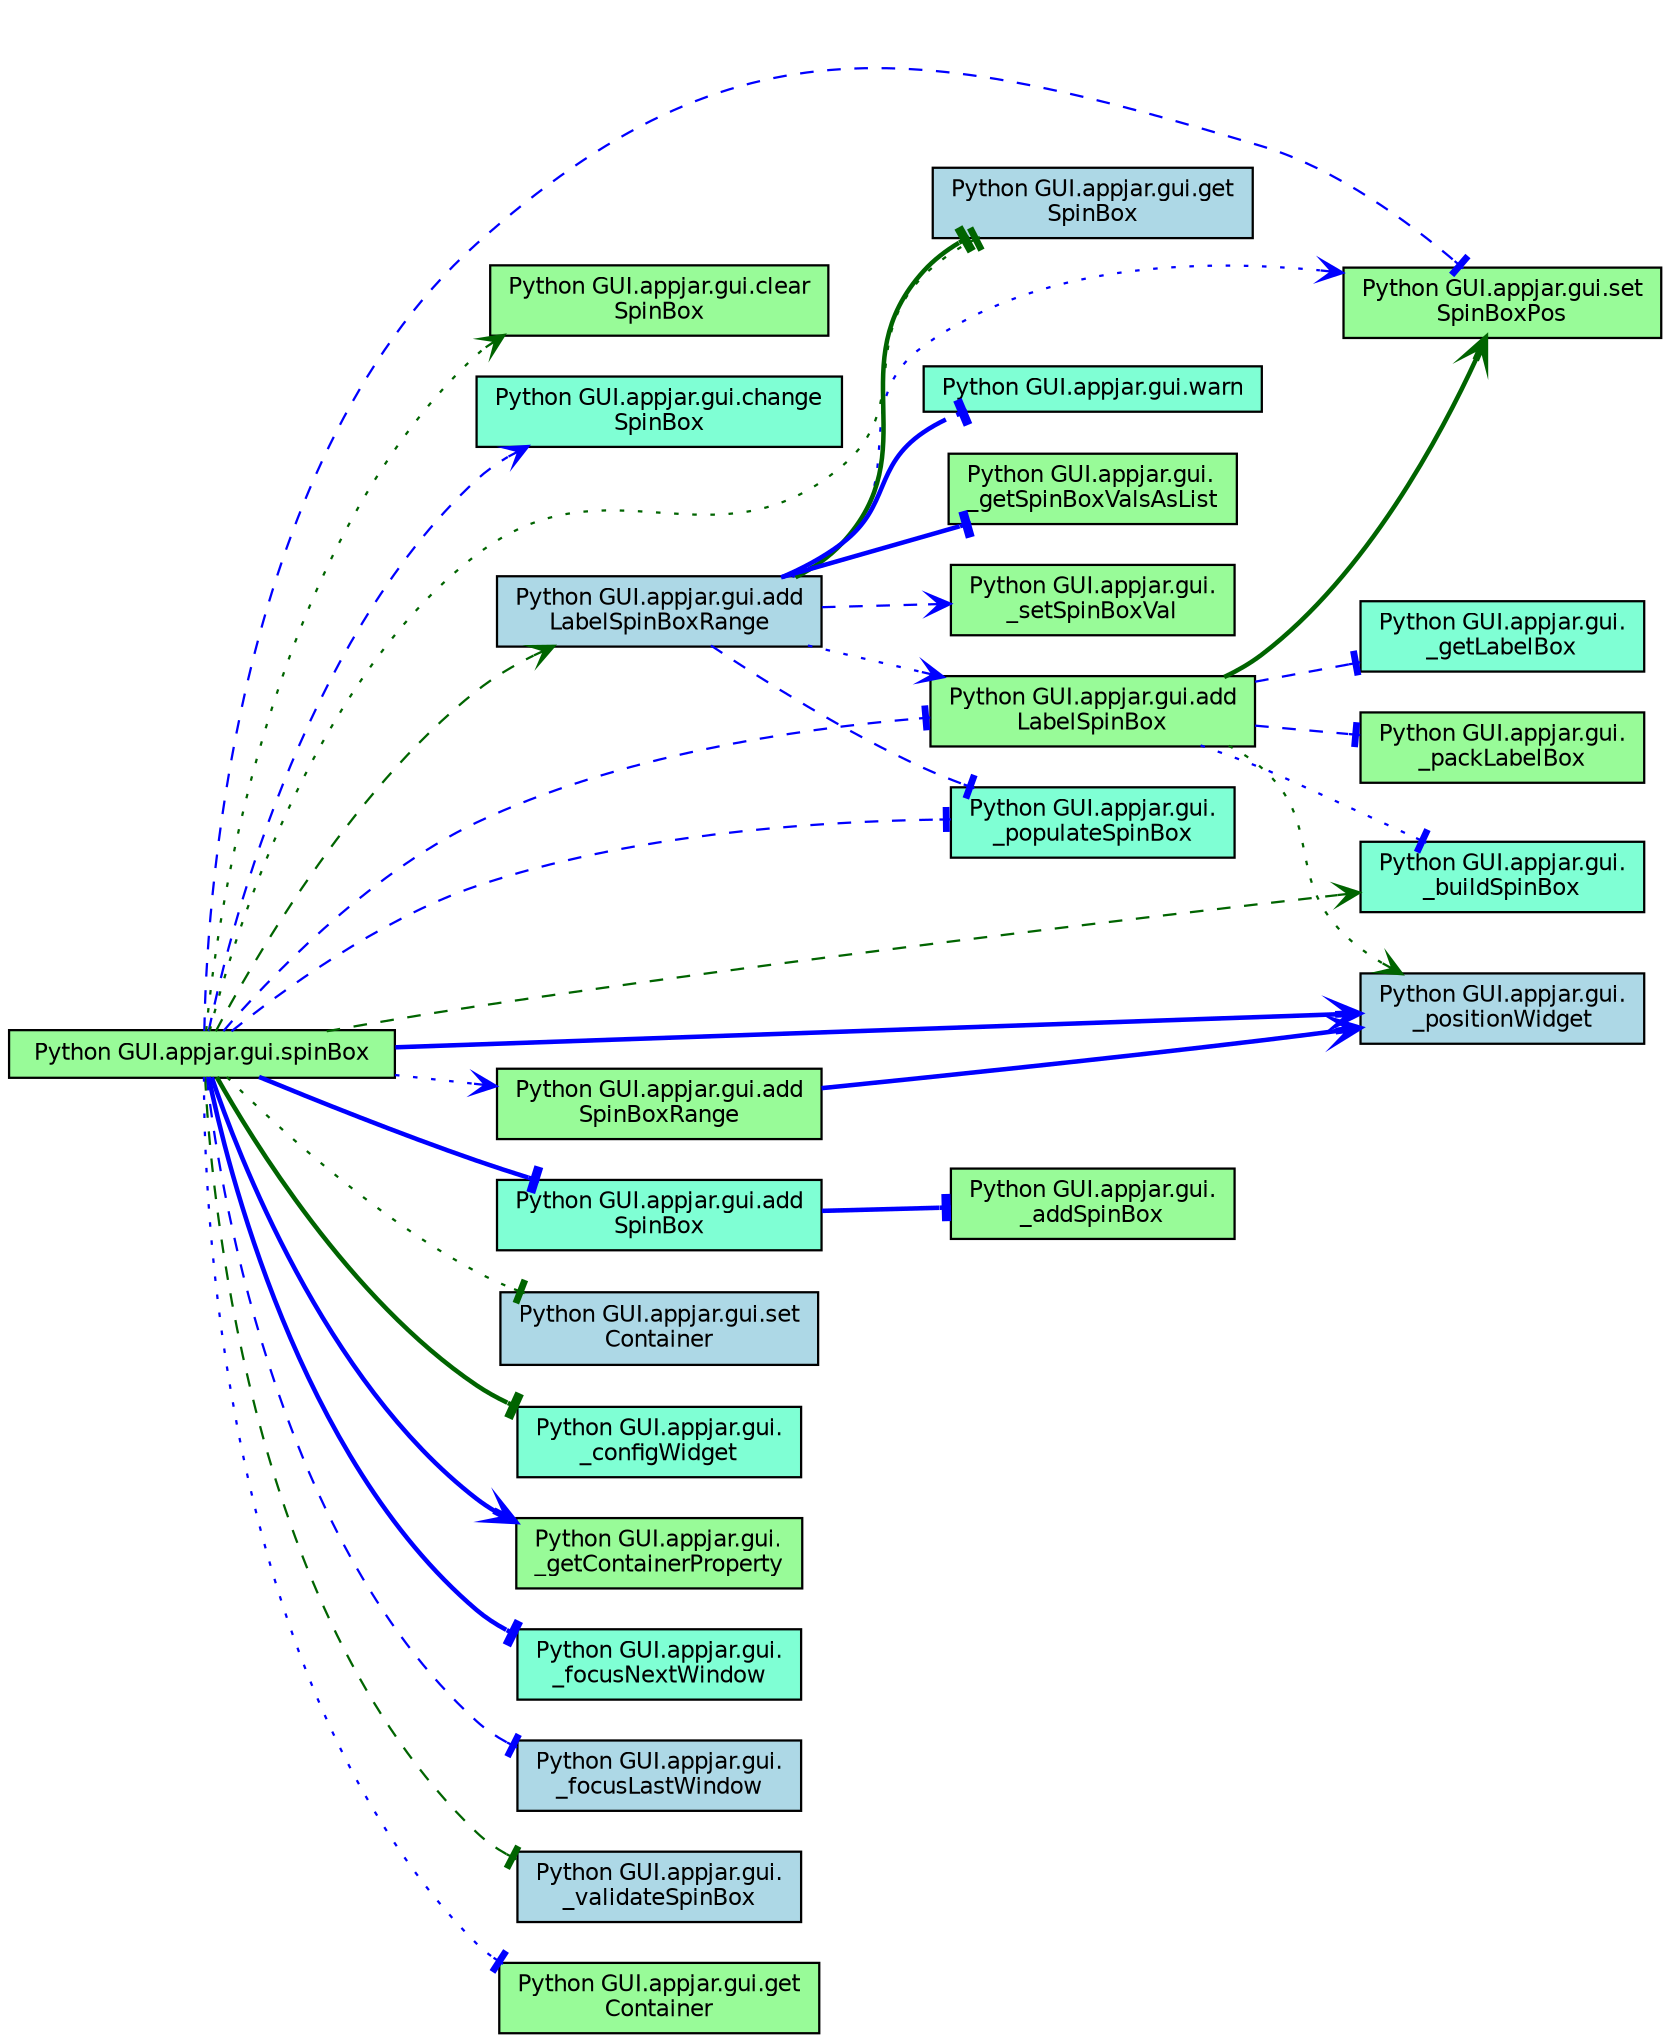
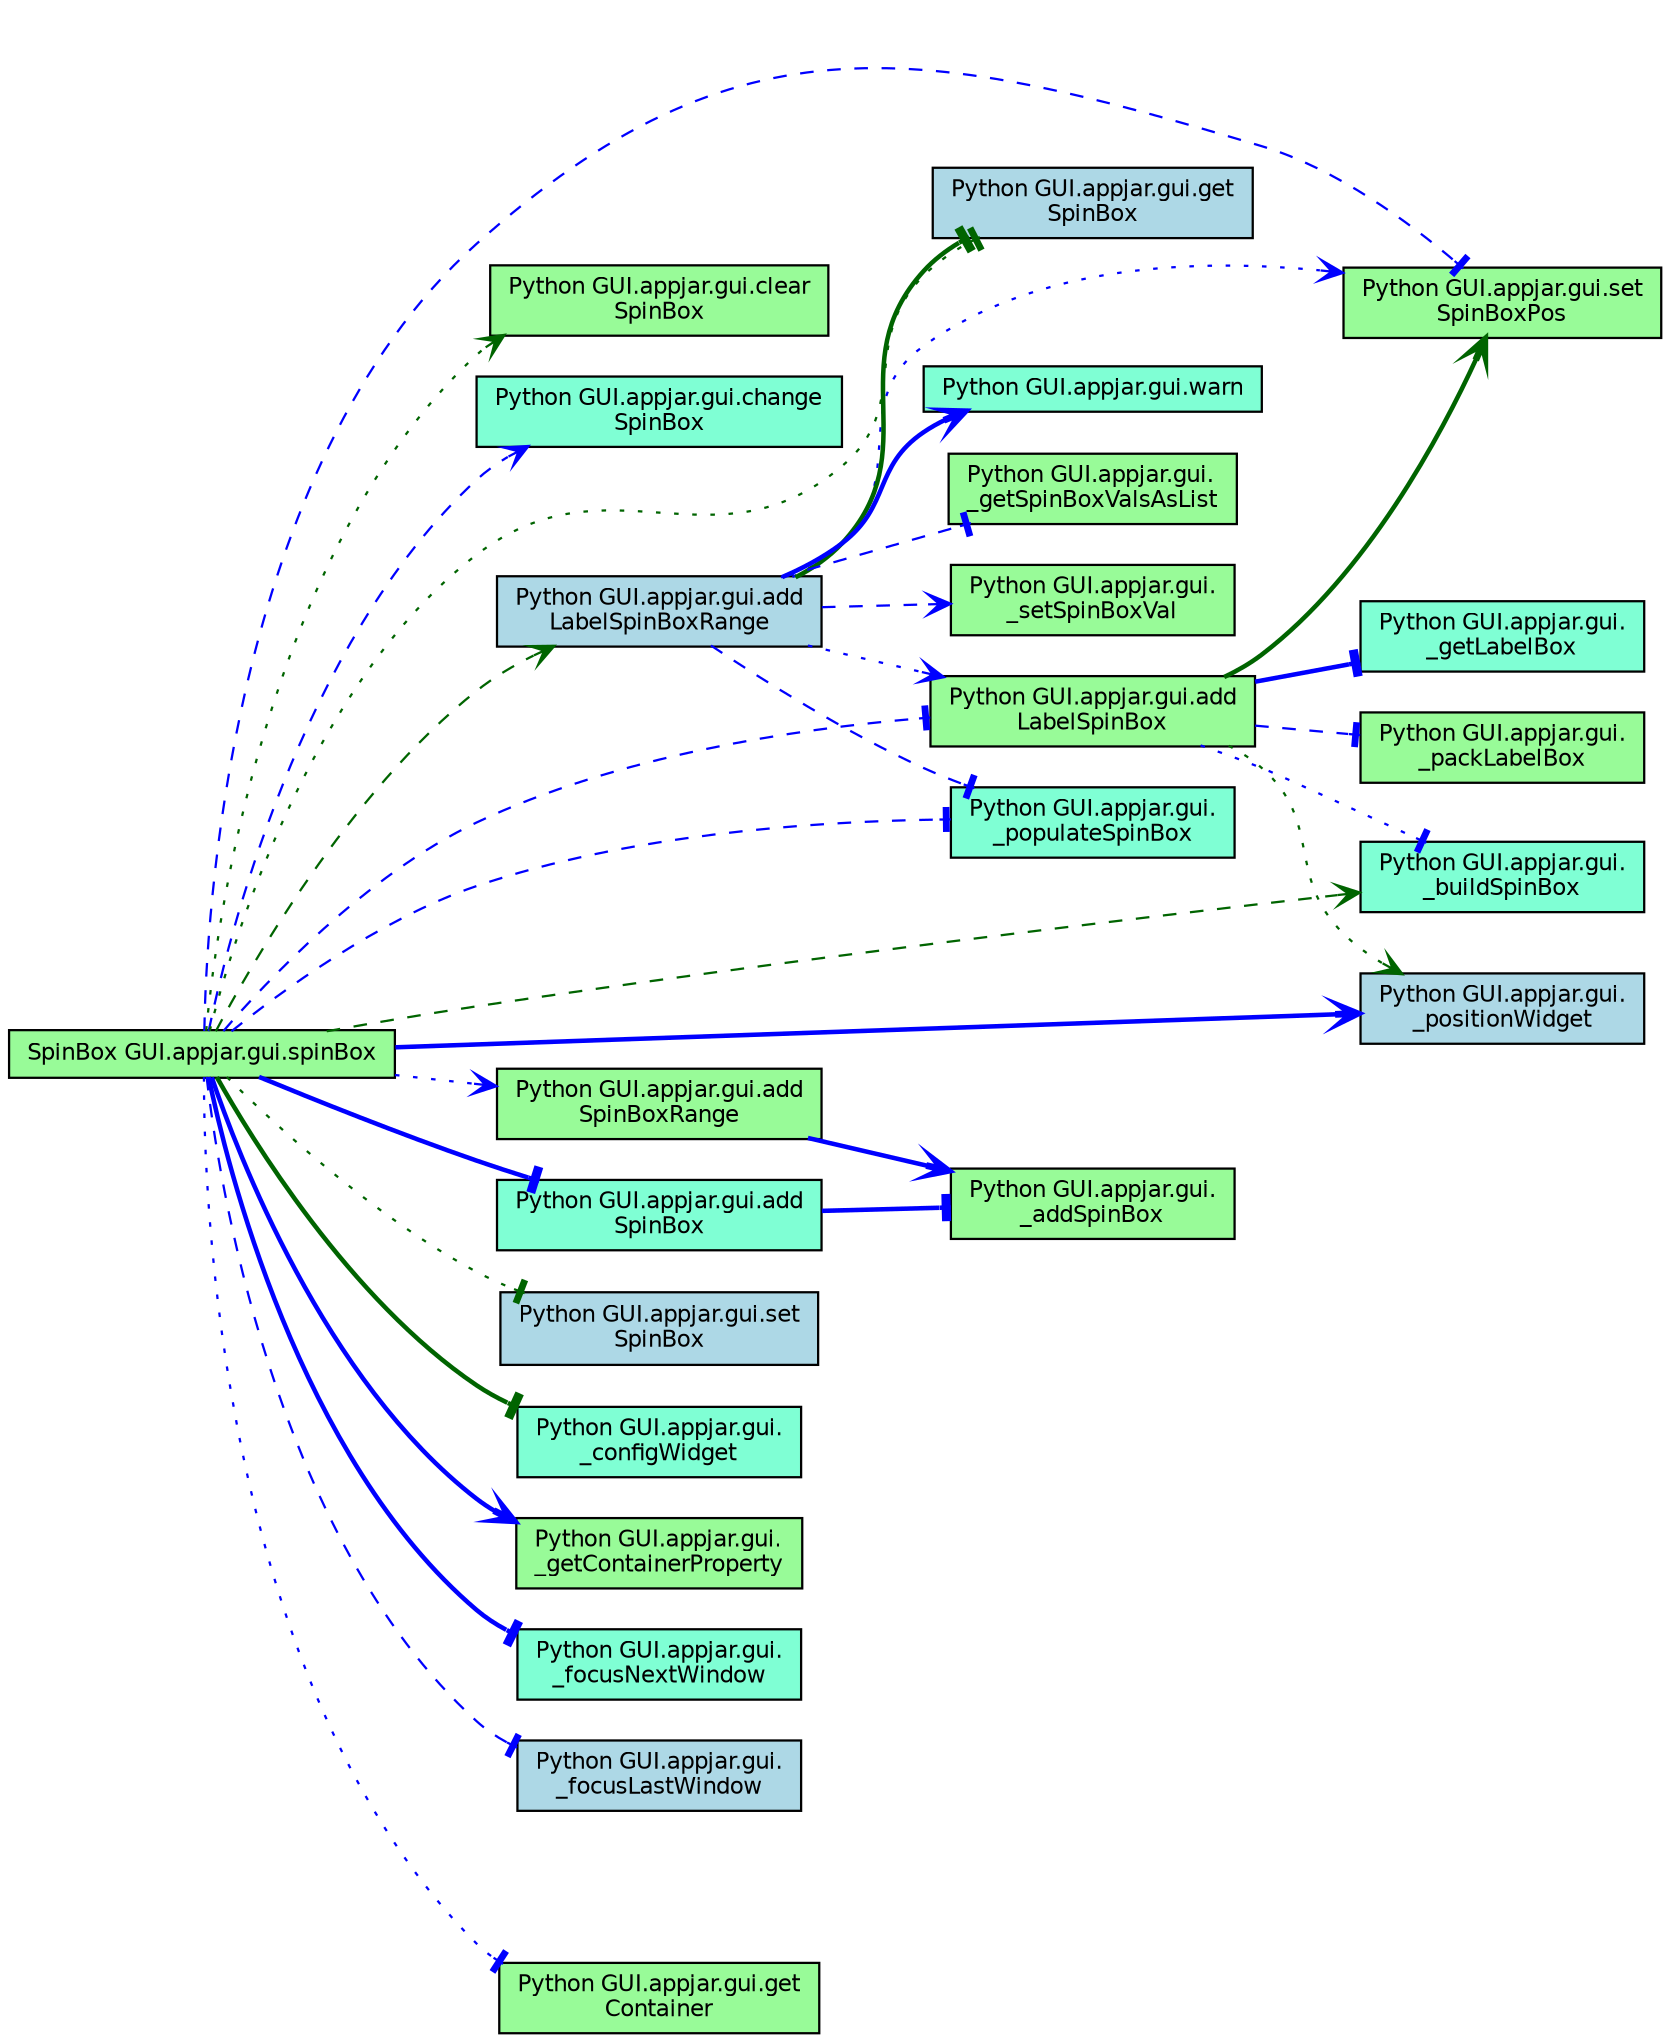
(896, 459) -> (896, 459)
(870, 552) -> (870, 552)
(1302, 673) -> (1302, 673)
(202, 1054) -> (202, 1054)
(1080, 1061) -> (868, 1152)
(659, 1329) -> (659, 1329)
(659, 1887) -> none
